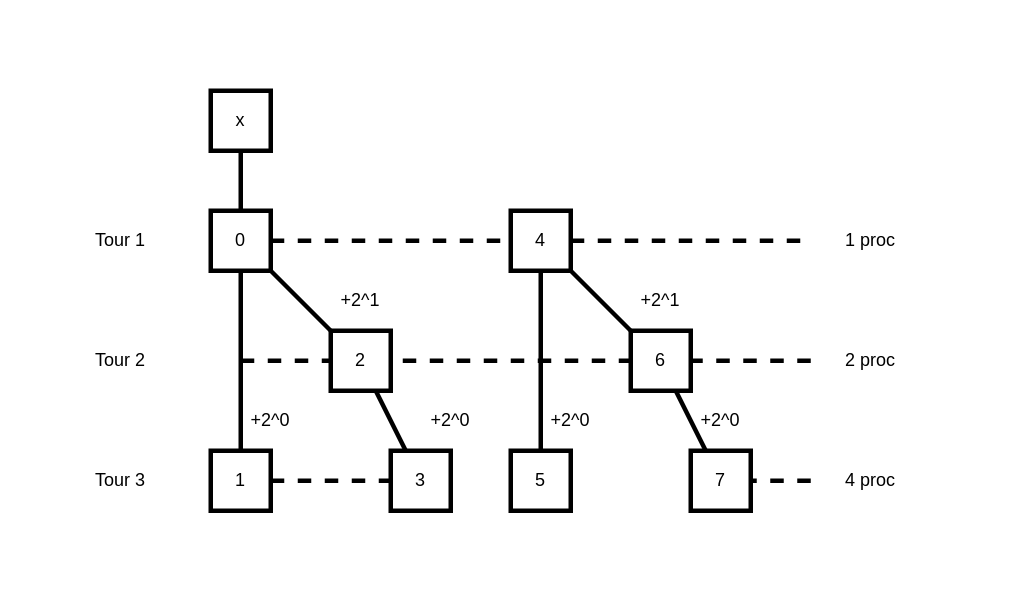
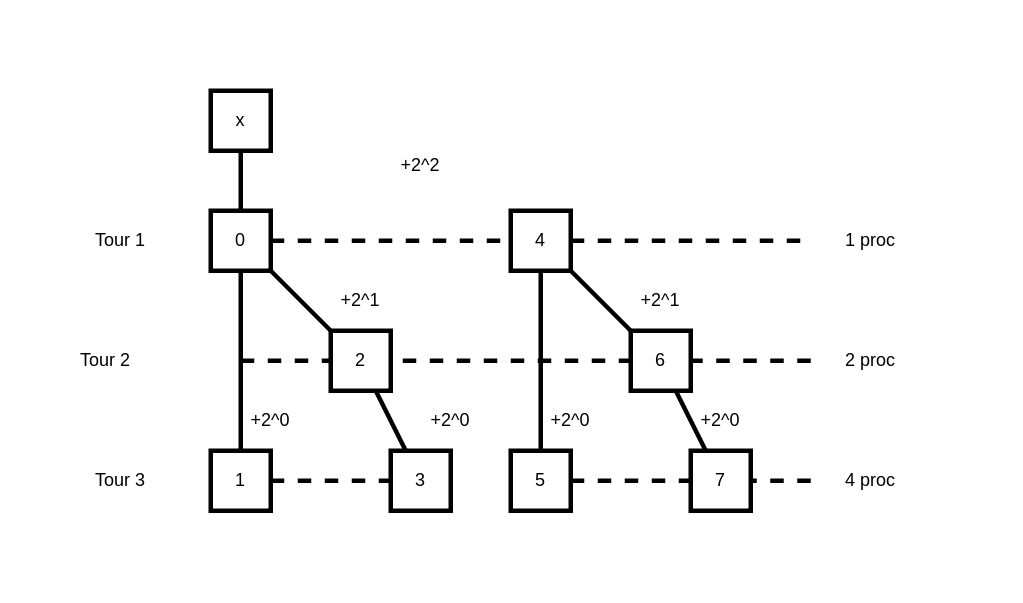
none -> (421, 166)
(121, 361) -> (106, 361)
none -> (604, 481)
